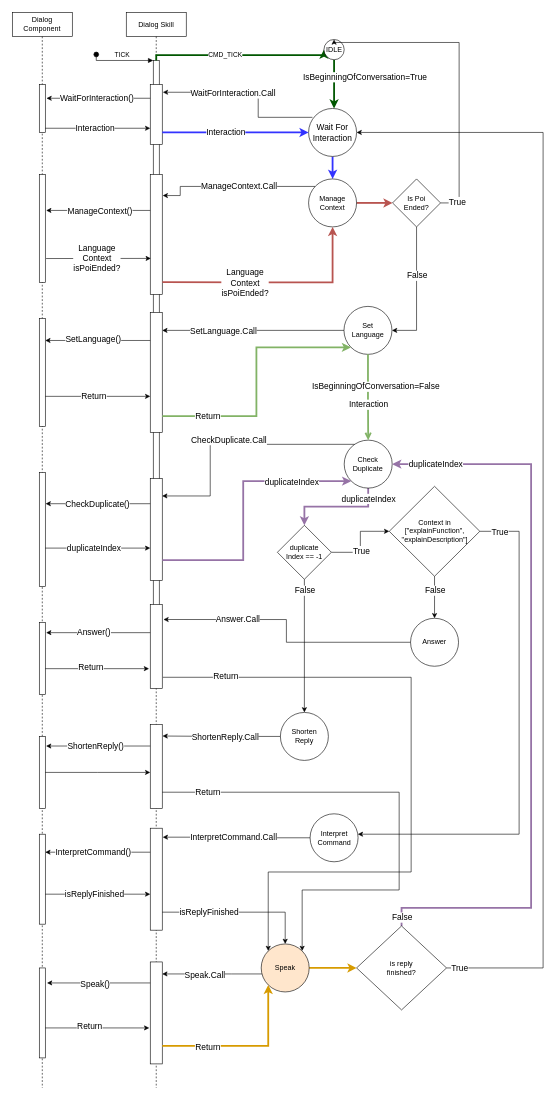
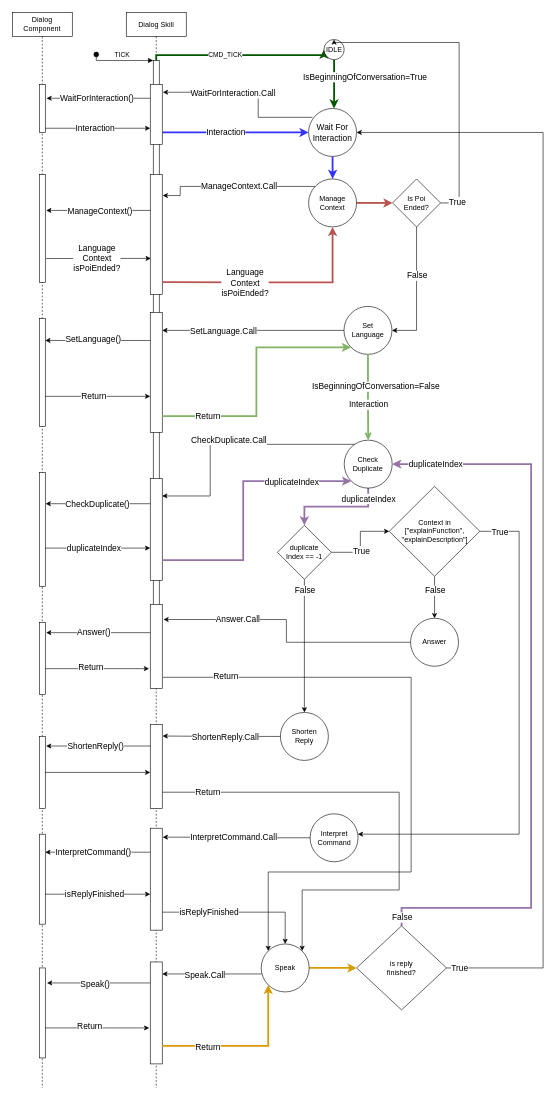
(285, 968) -> (285, 968)
